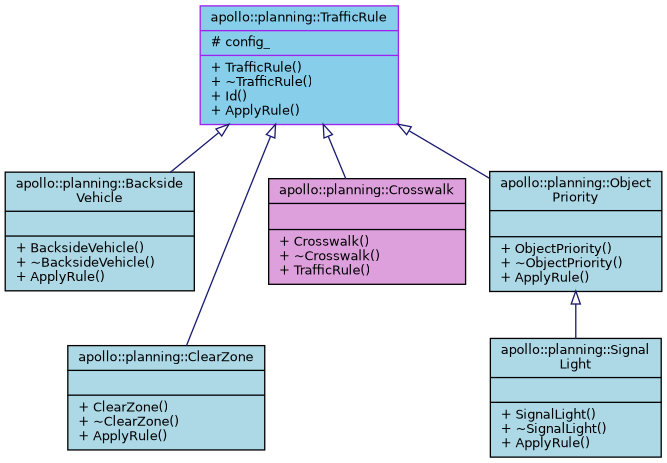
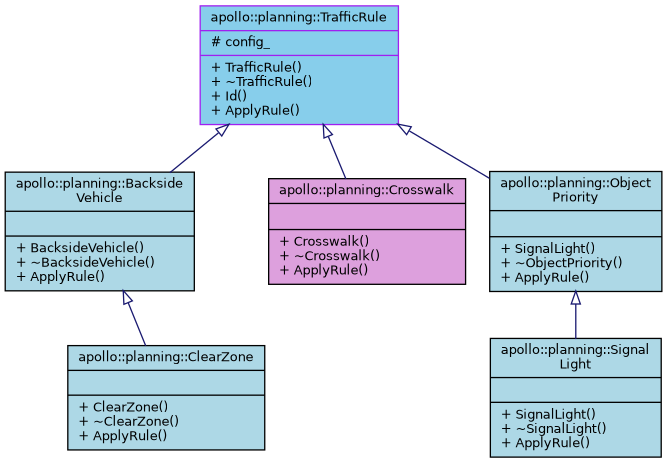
(228, 241) -> (137, 324)
(556, 249) -> (548, 249)
(325, 271) -> (324, 271)
